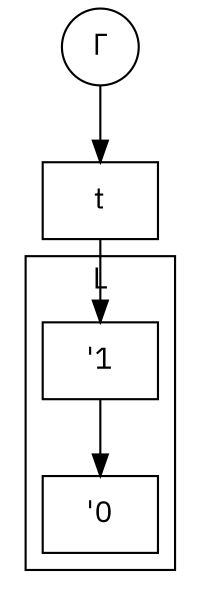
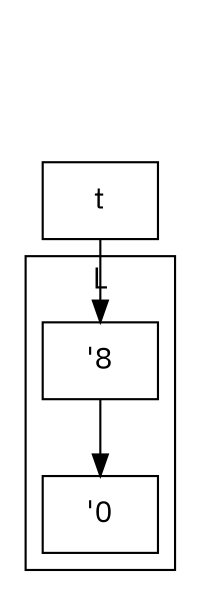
(100, 47) -> none
(100, 361) -> (100, 361)
